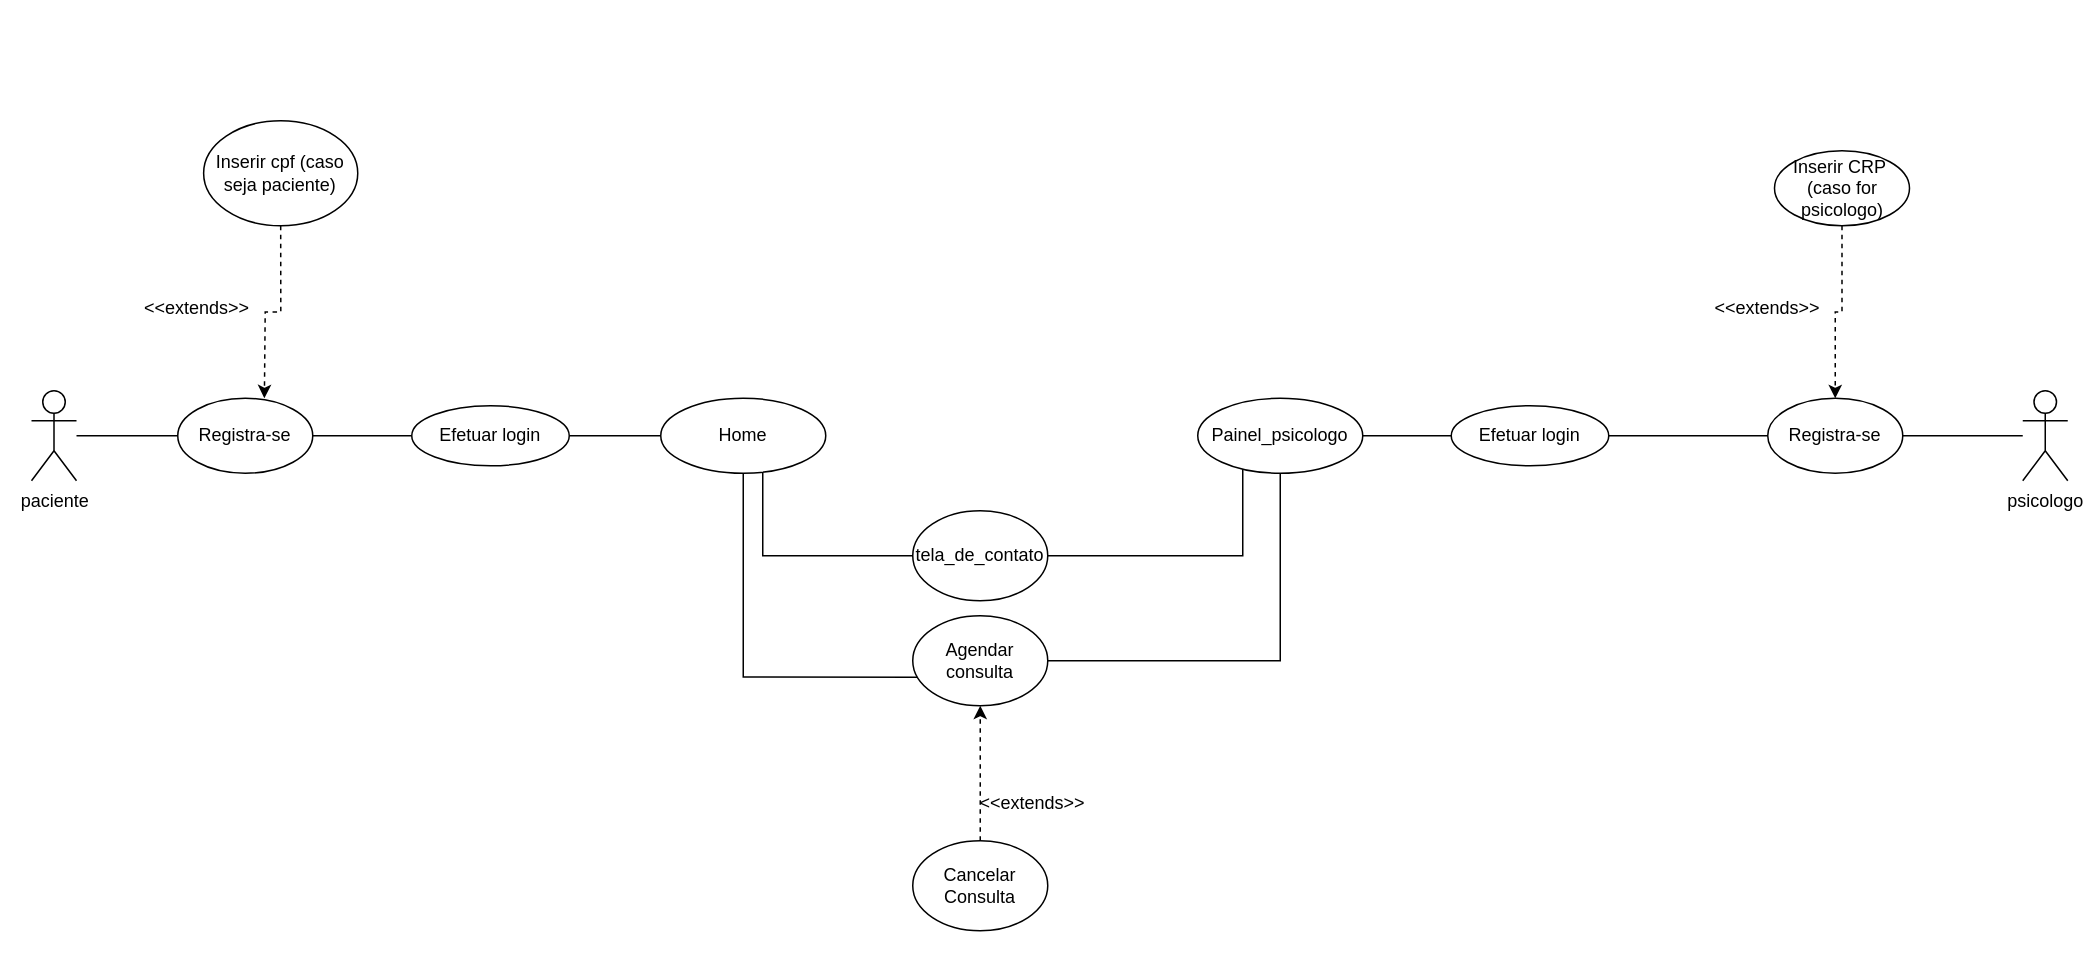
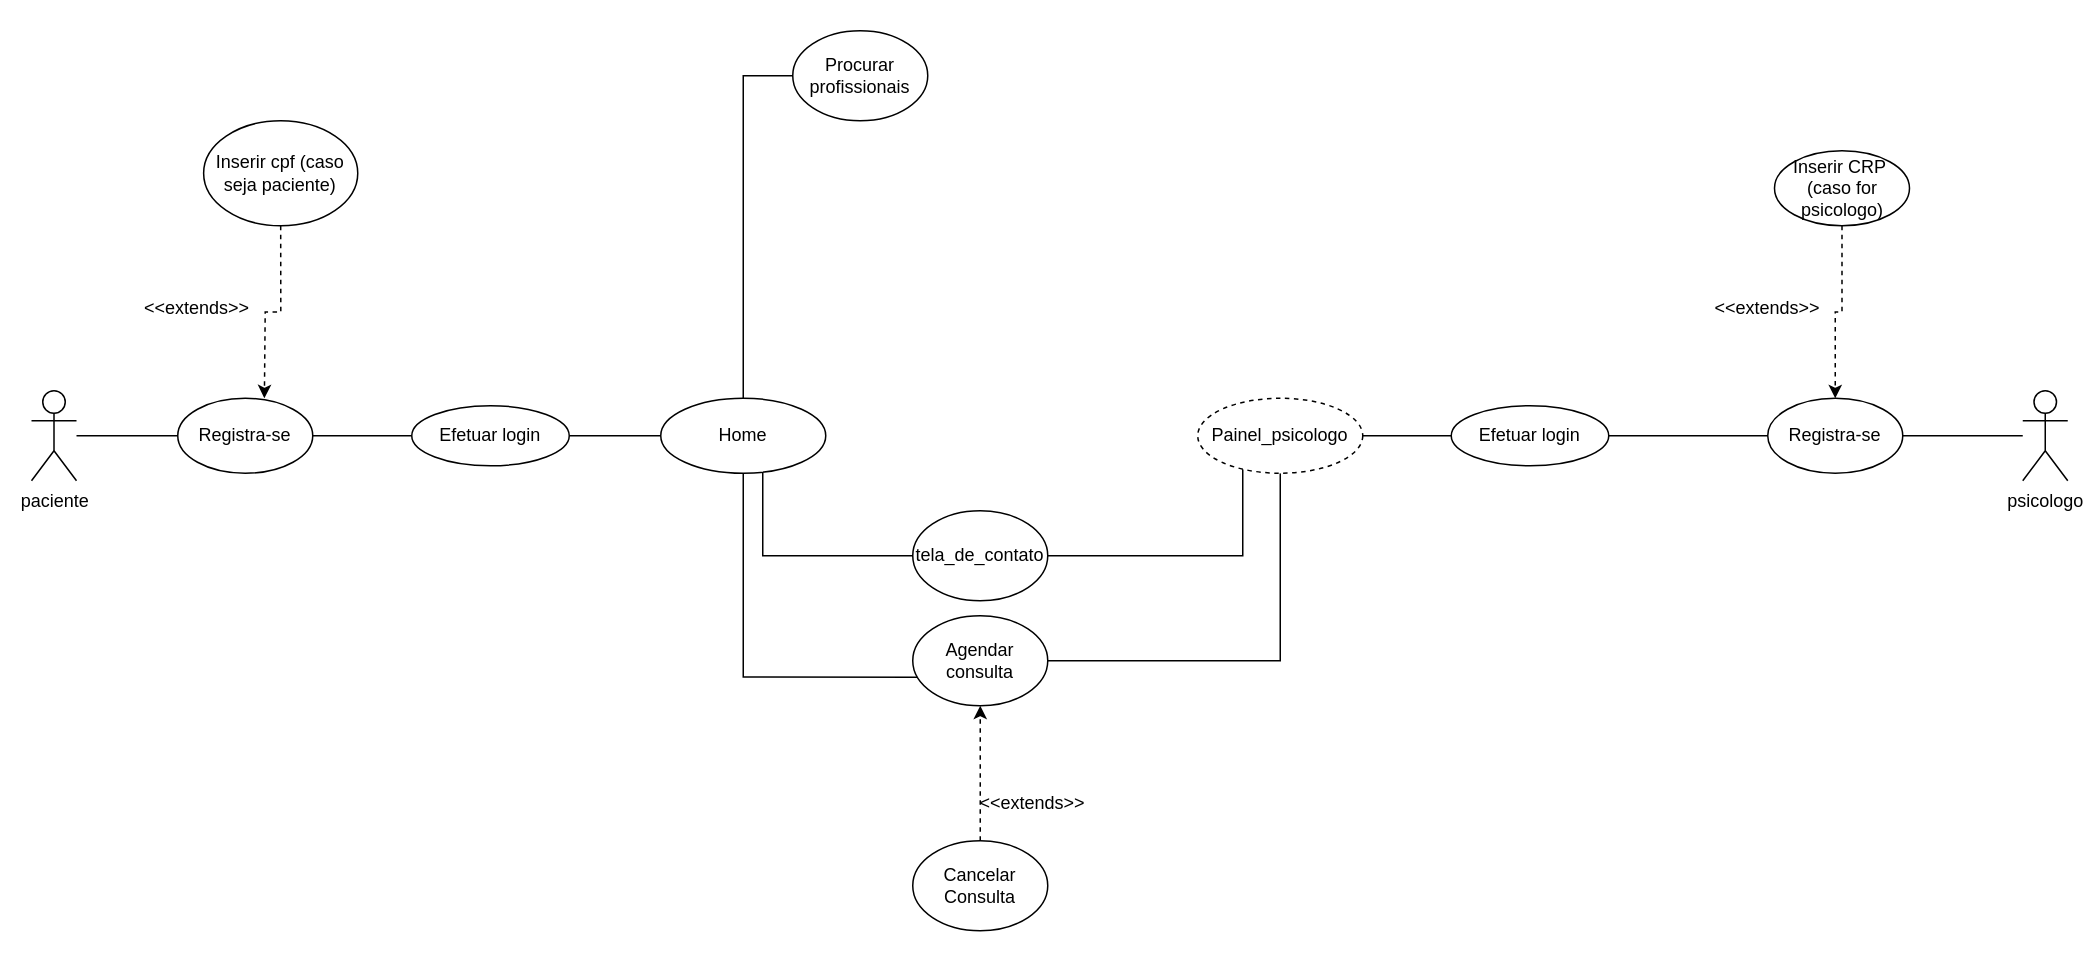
none -> (860, 76)
none -> (743, 213)
(1280, 436) -> (1280, 436)
